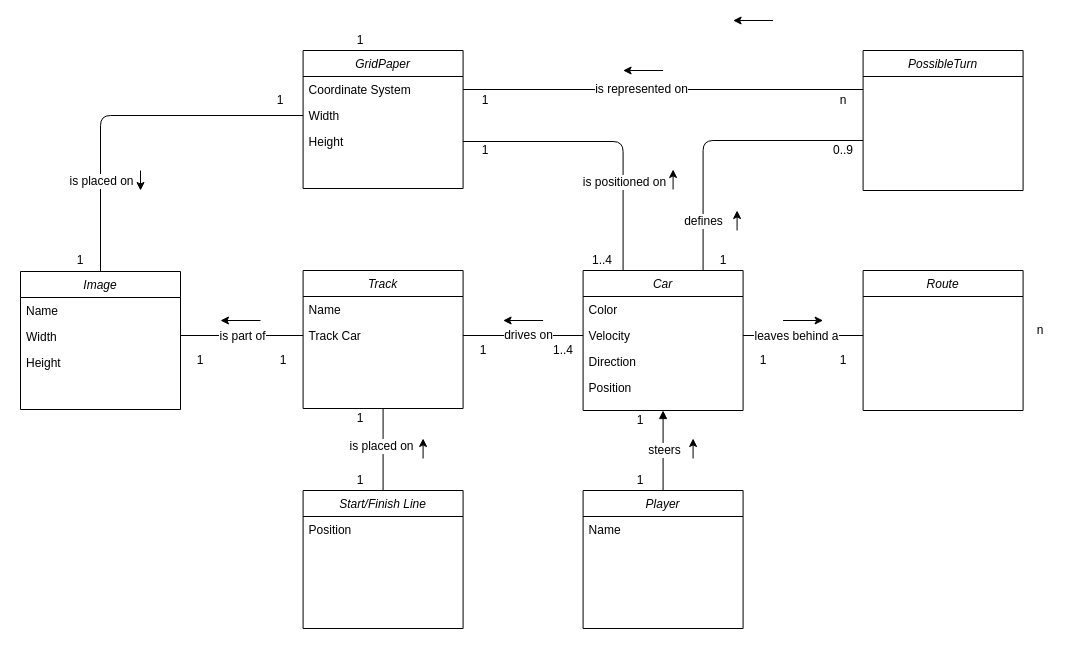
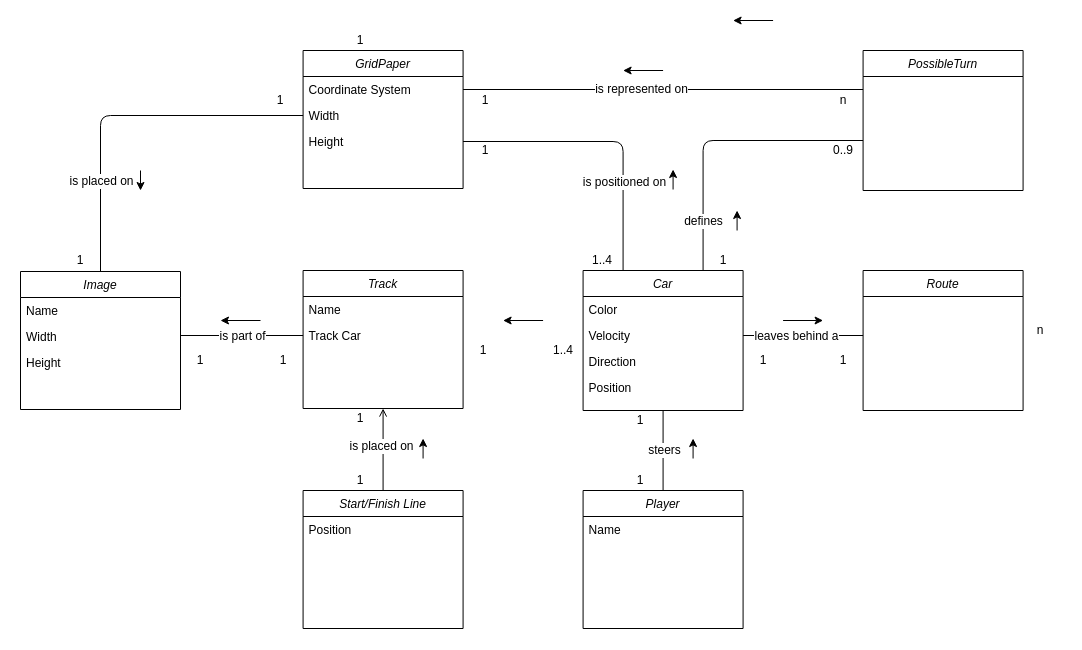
(523, 336) -> none
(383, 414) -> (383, 414)
(663, 420) -> (663, 417)
